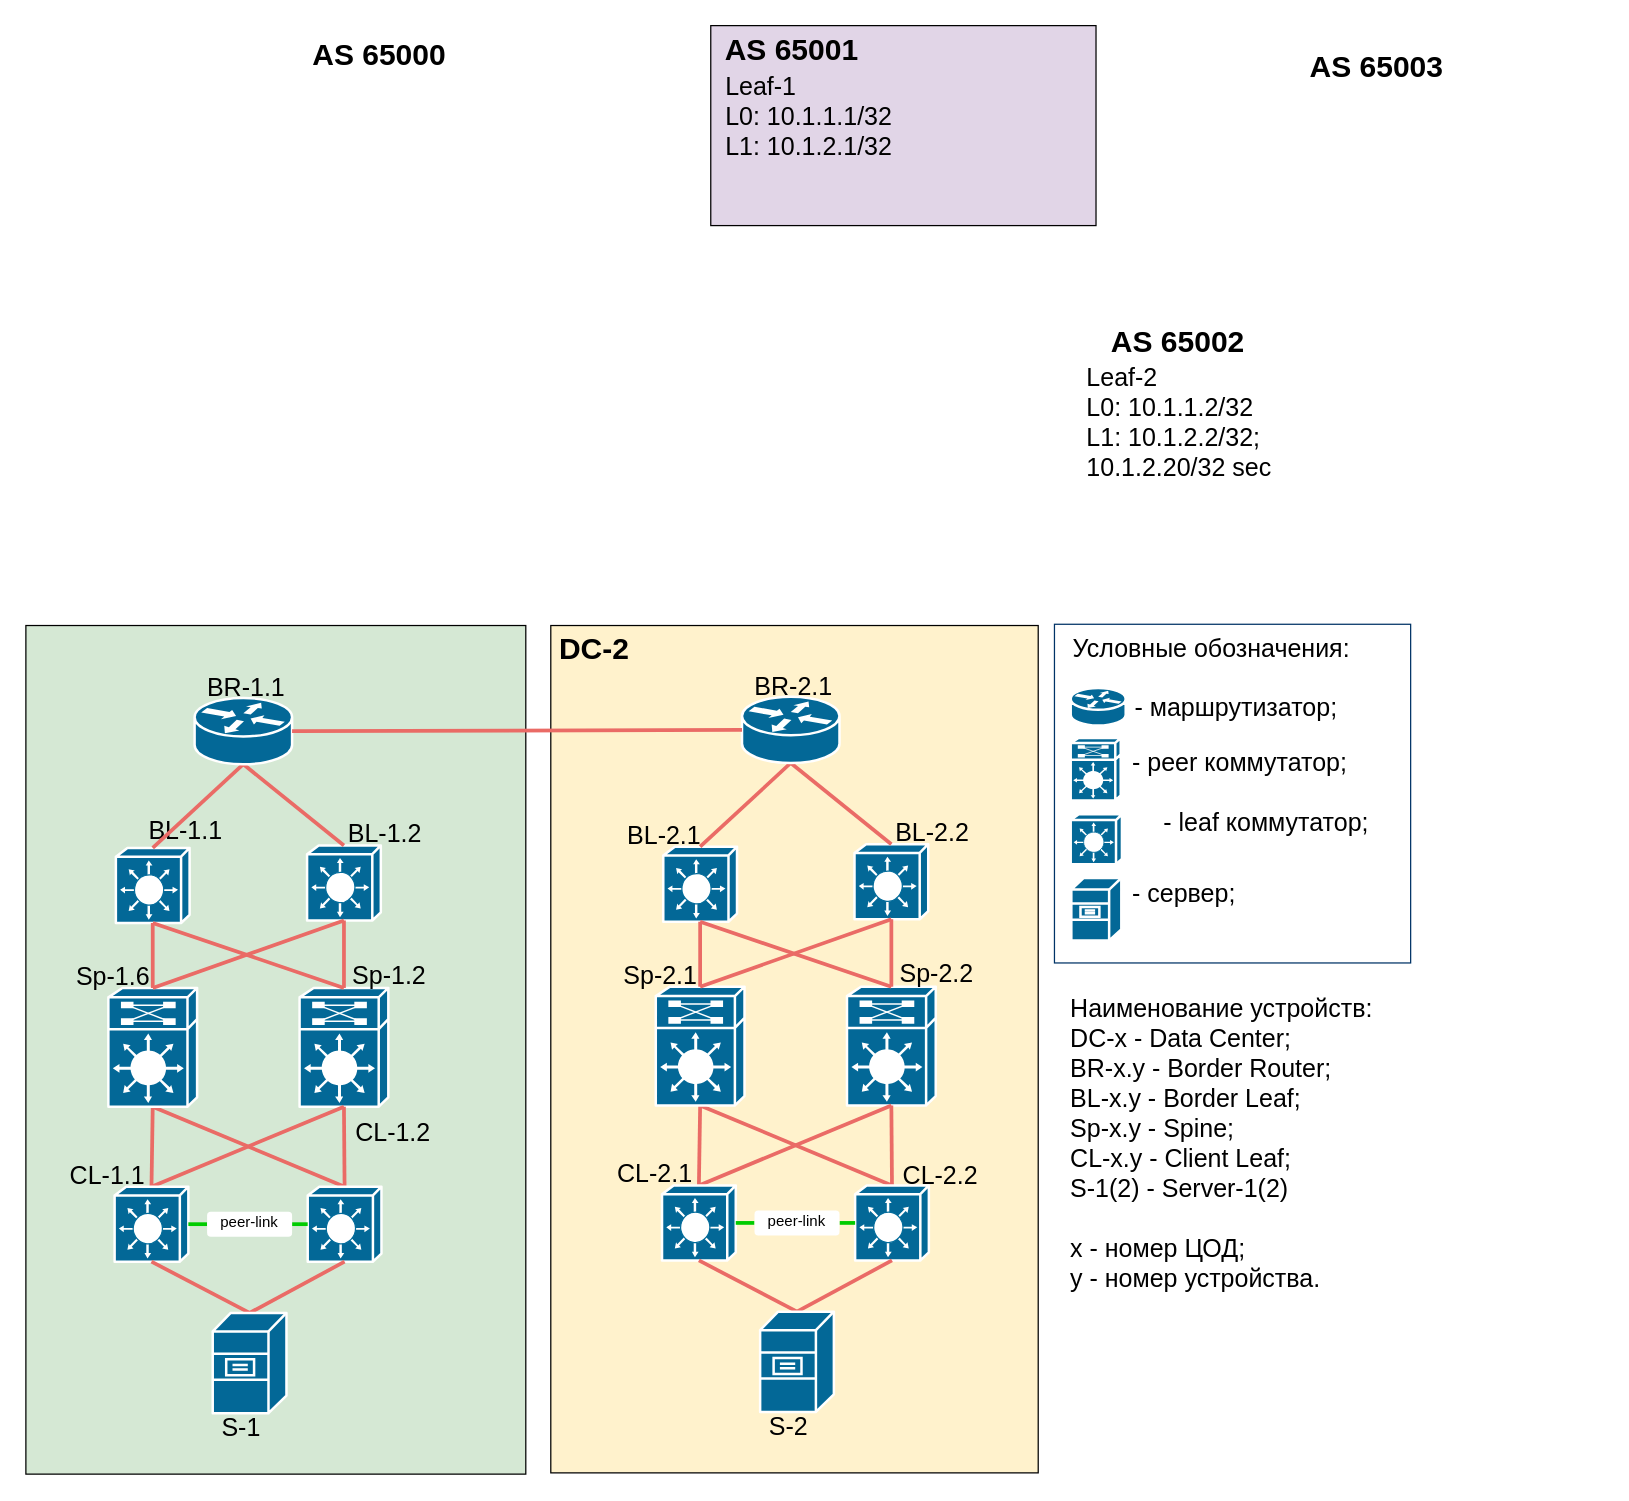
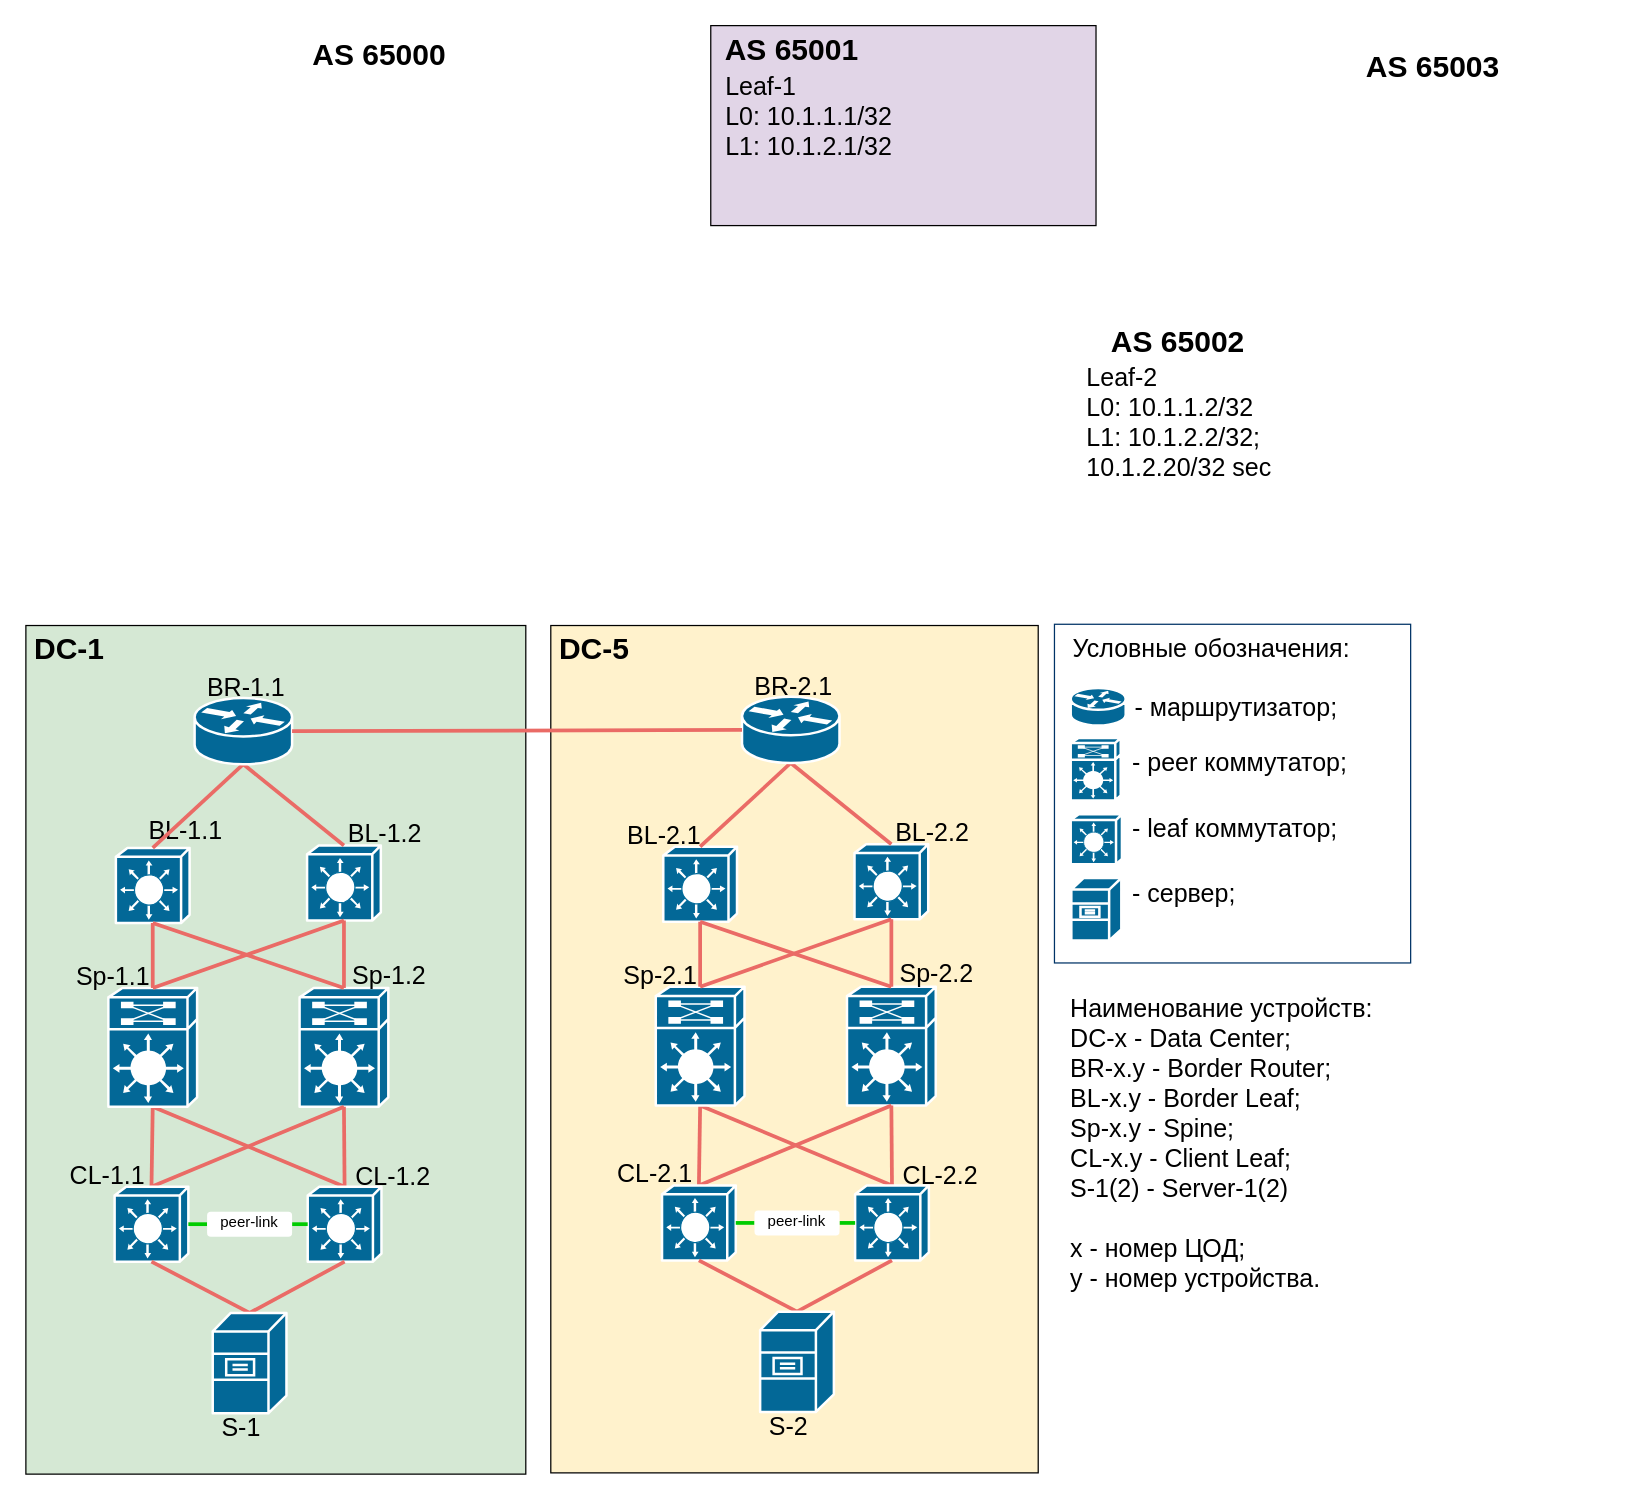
(1377, 68) -> (1433, 68)
none -> (69, 649)
(594, 649) -> (594, 649)
(1273, 837) -> (1242, 843)
(113, 976) -> (113, 976)
(393, 1131) -> (393, 1175)
